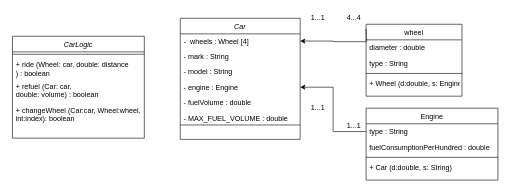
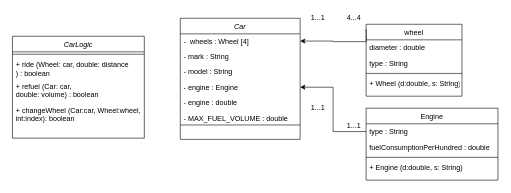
(419, 84) -> (419, 84)
(219, 103) -> (212, 103)
(416, 168) -> (421, 168)
